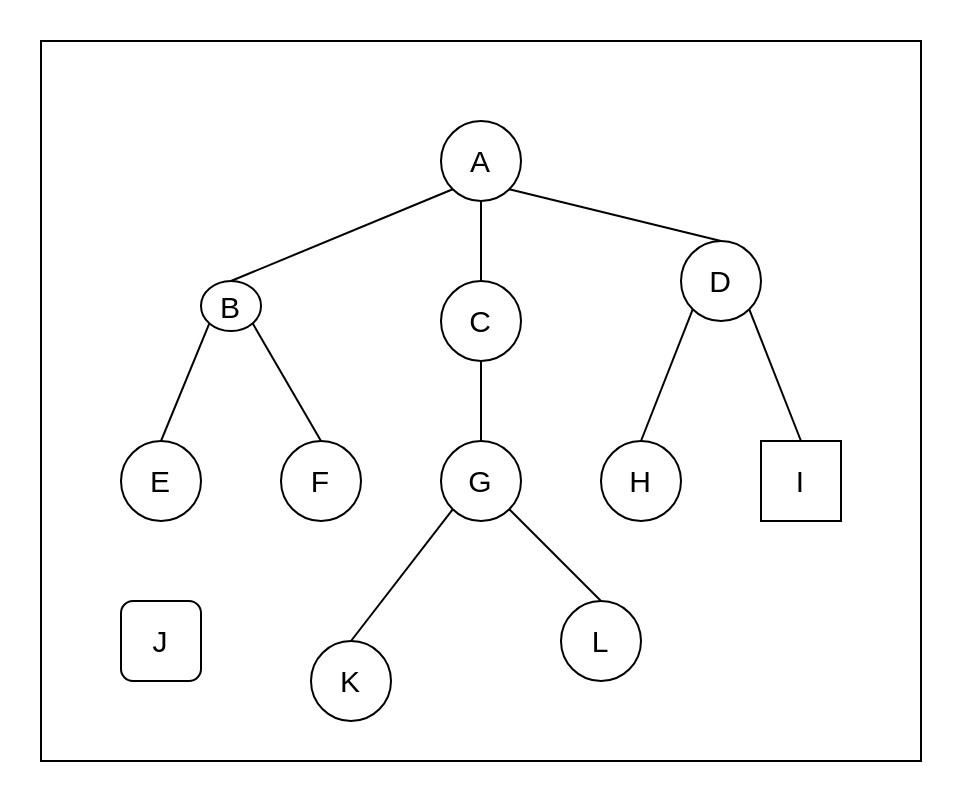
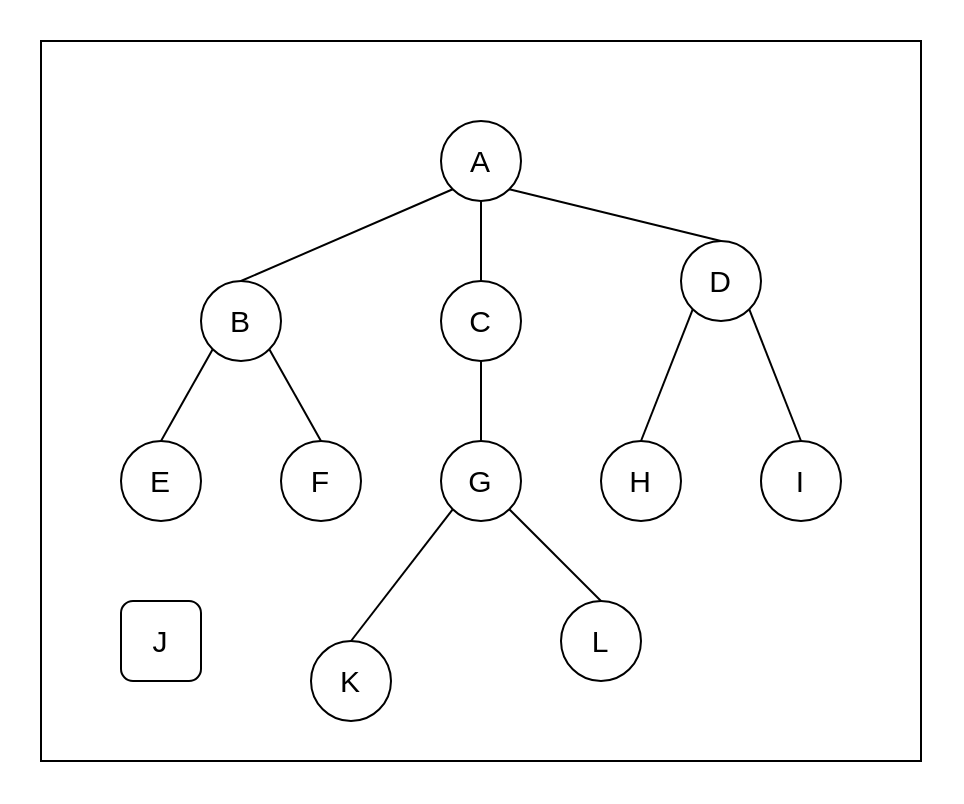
(231, 306) -> (241, 321)
(801, 481) -> (801, 481)
